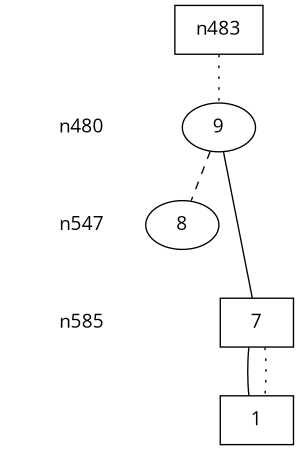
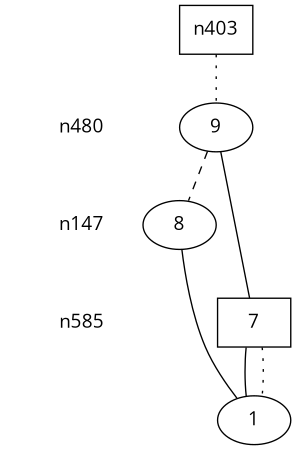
(219, 30) -> (216, 30)
(82, 225) -> (82, 225)
none -> (198, 328)
(257, 420) -> (254, 420)
